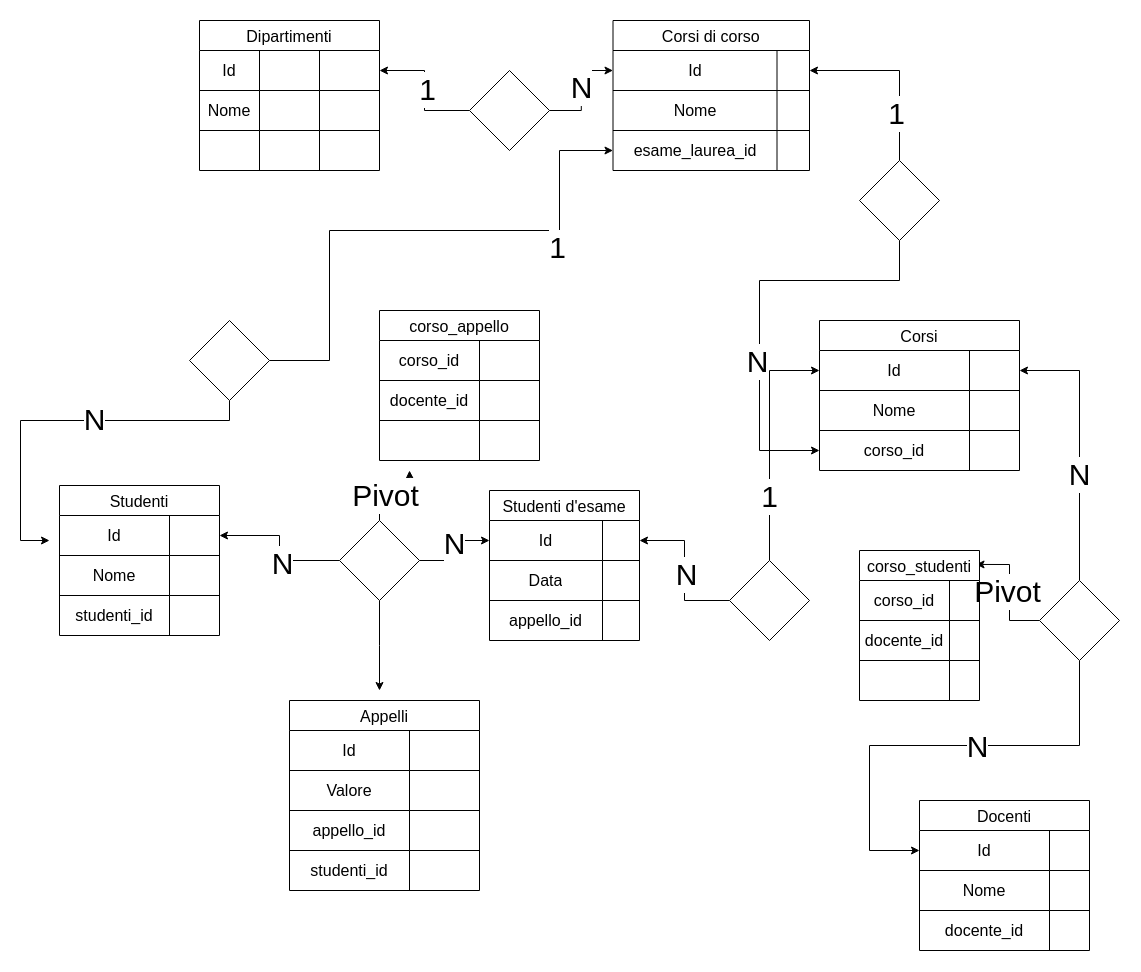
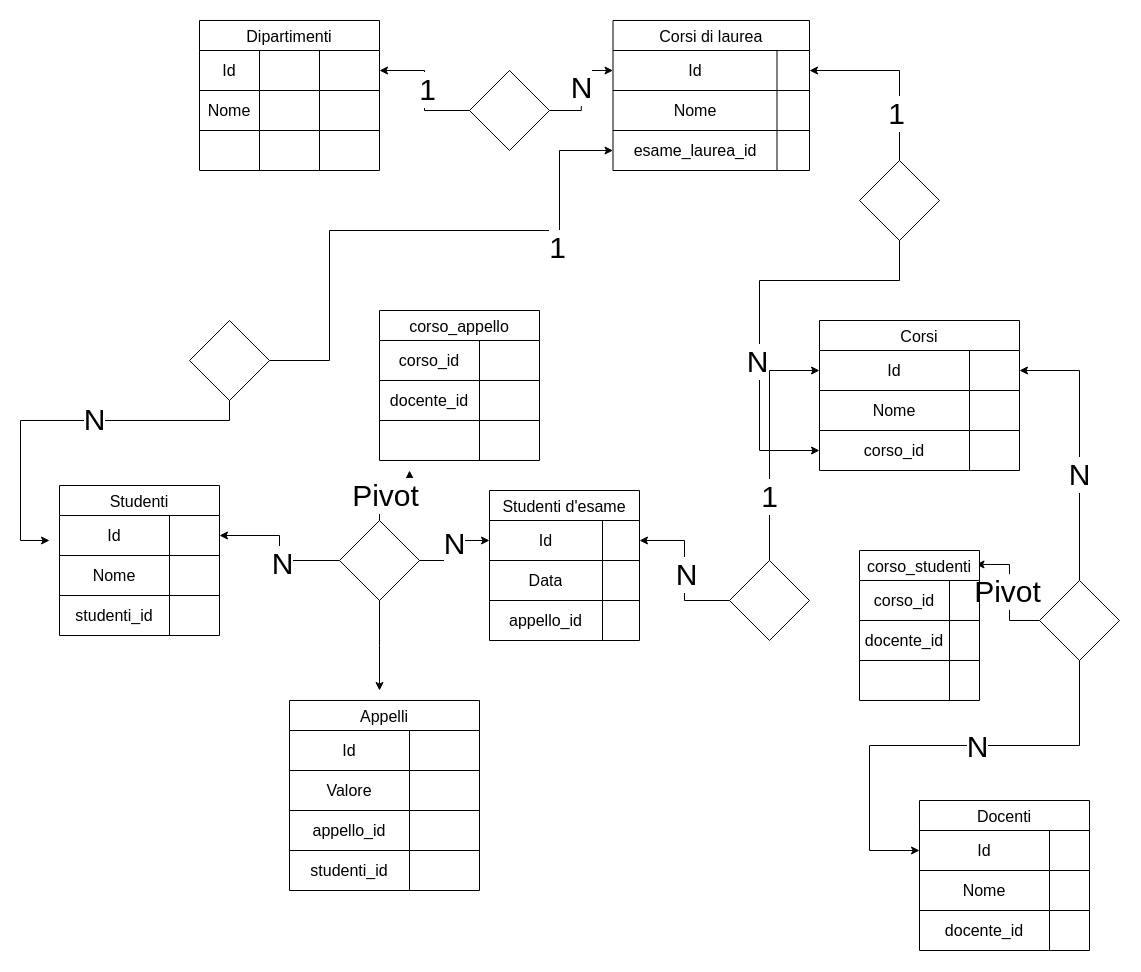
(711, 37) -> (711, 37)
